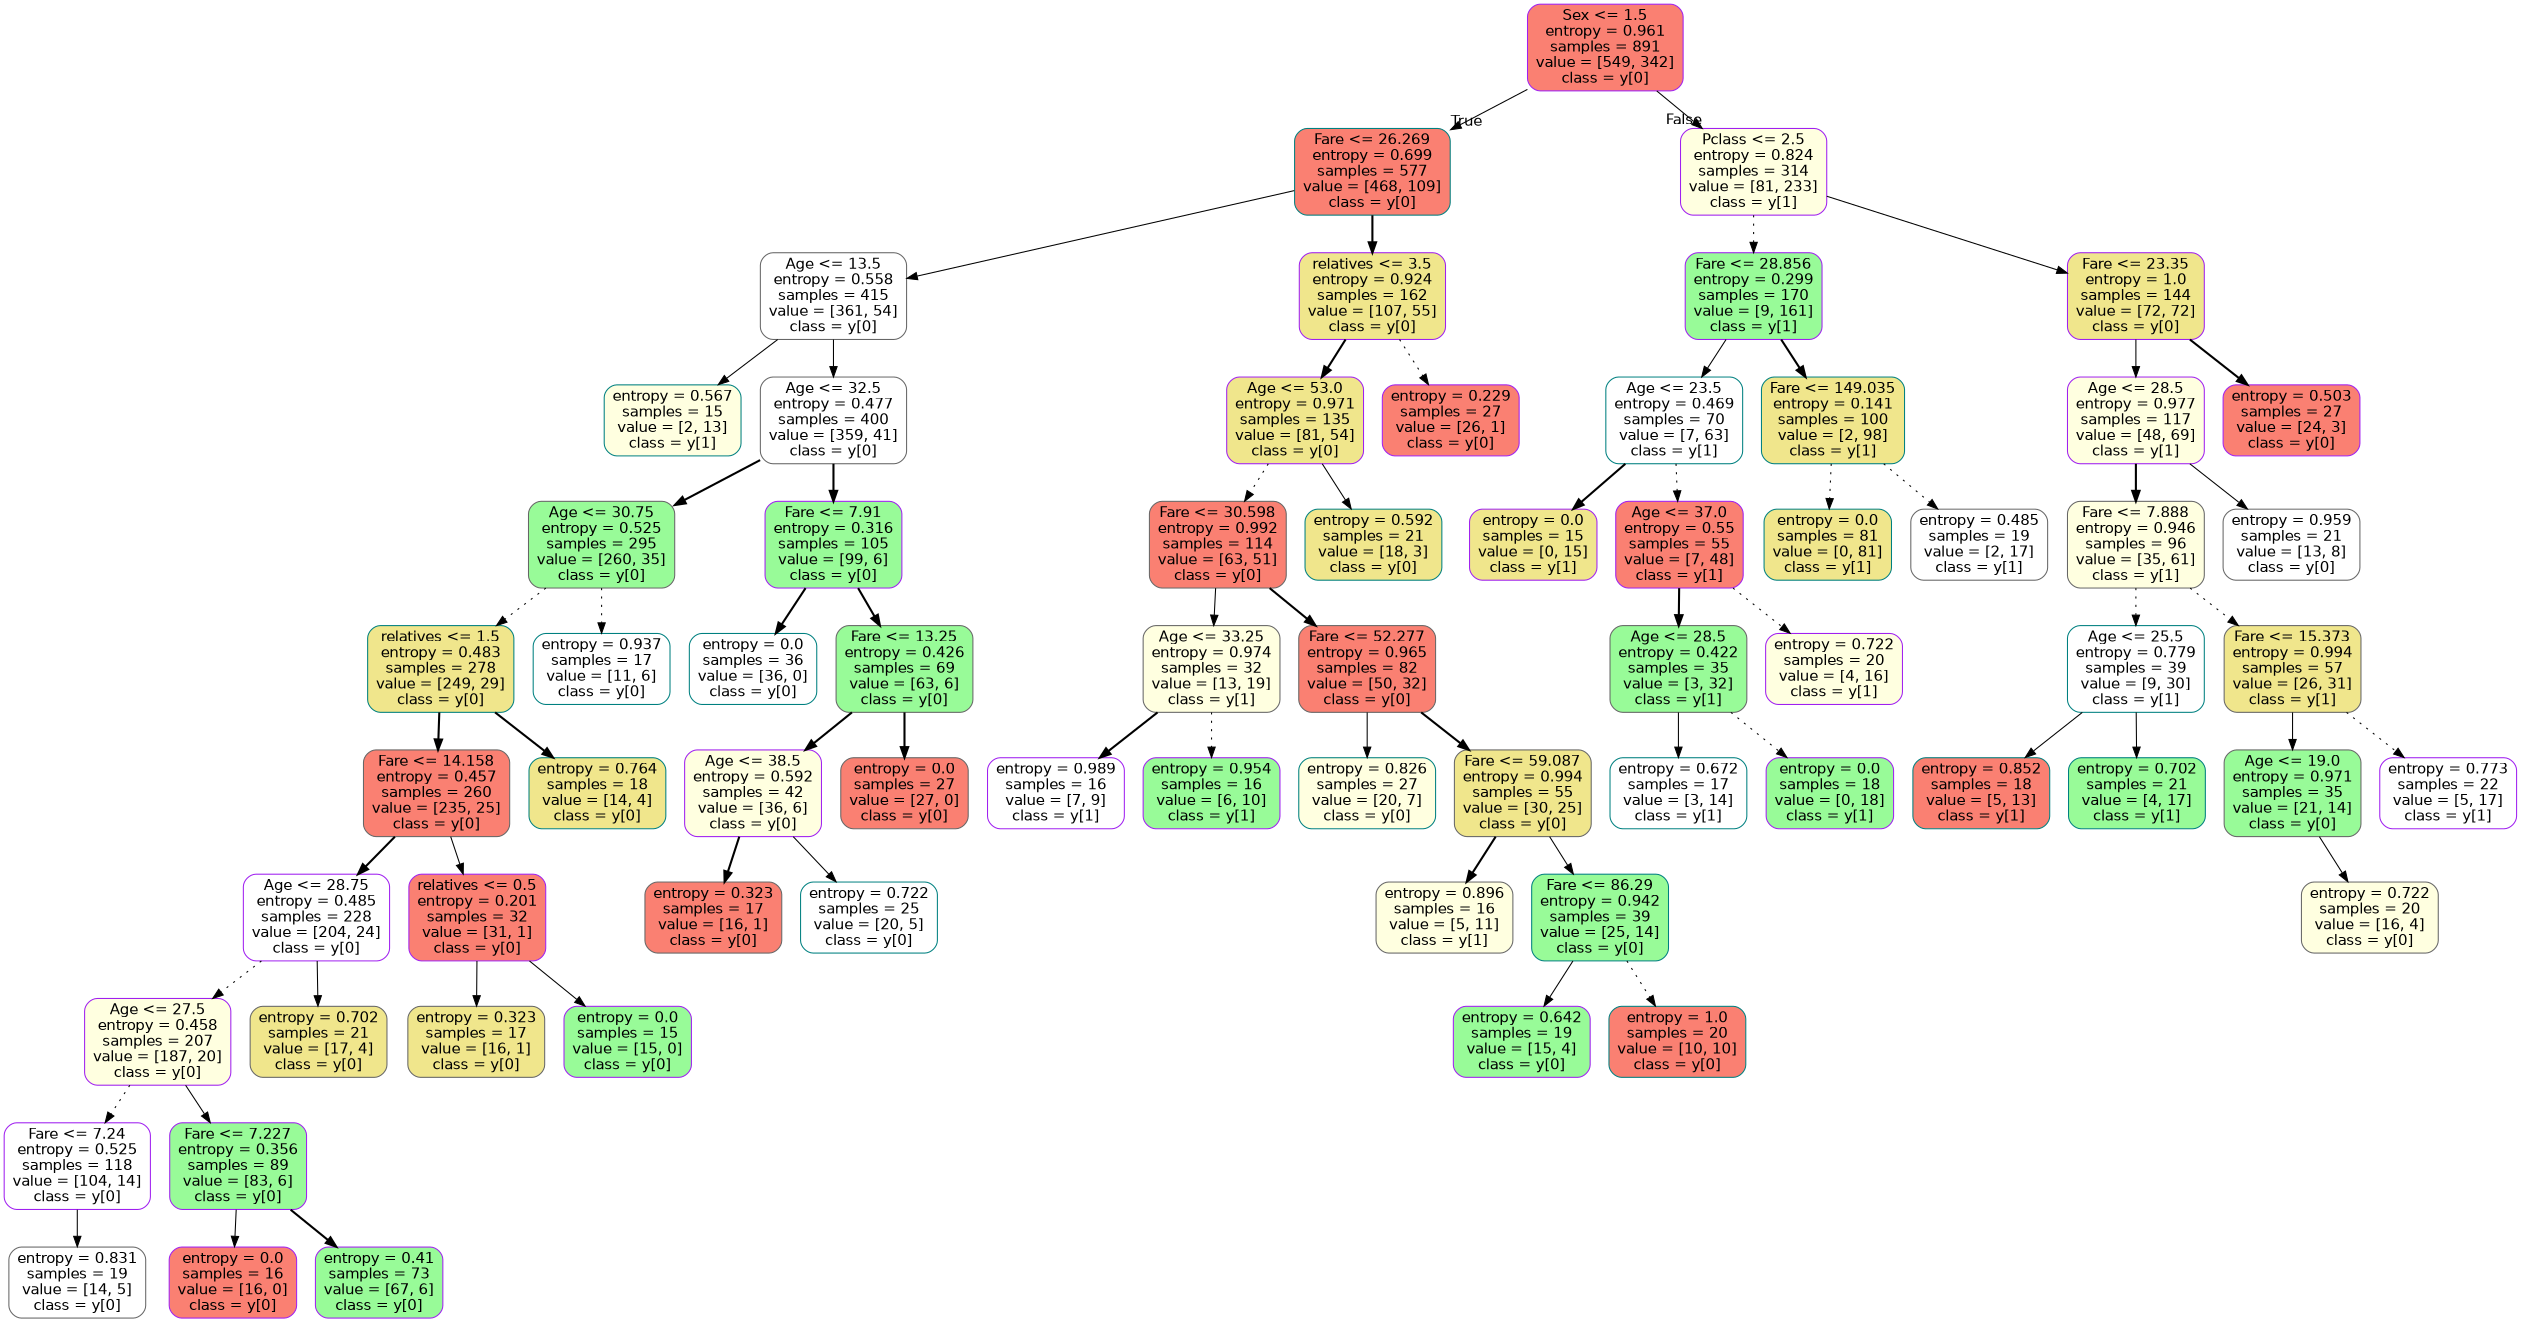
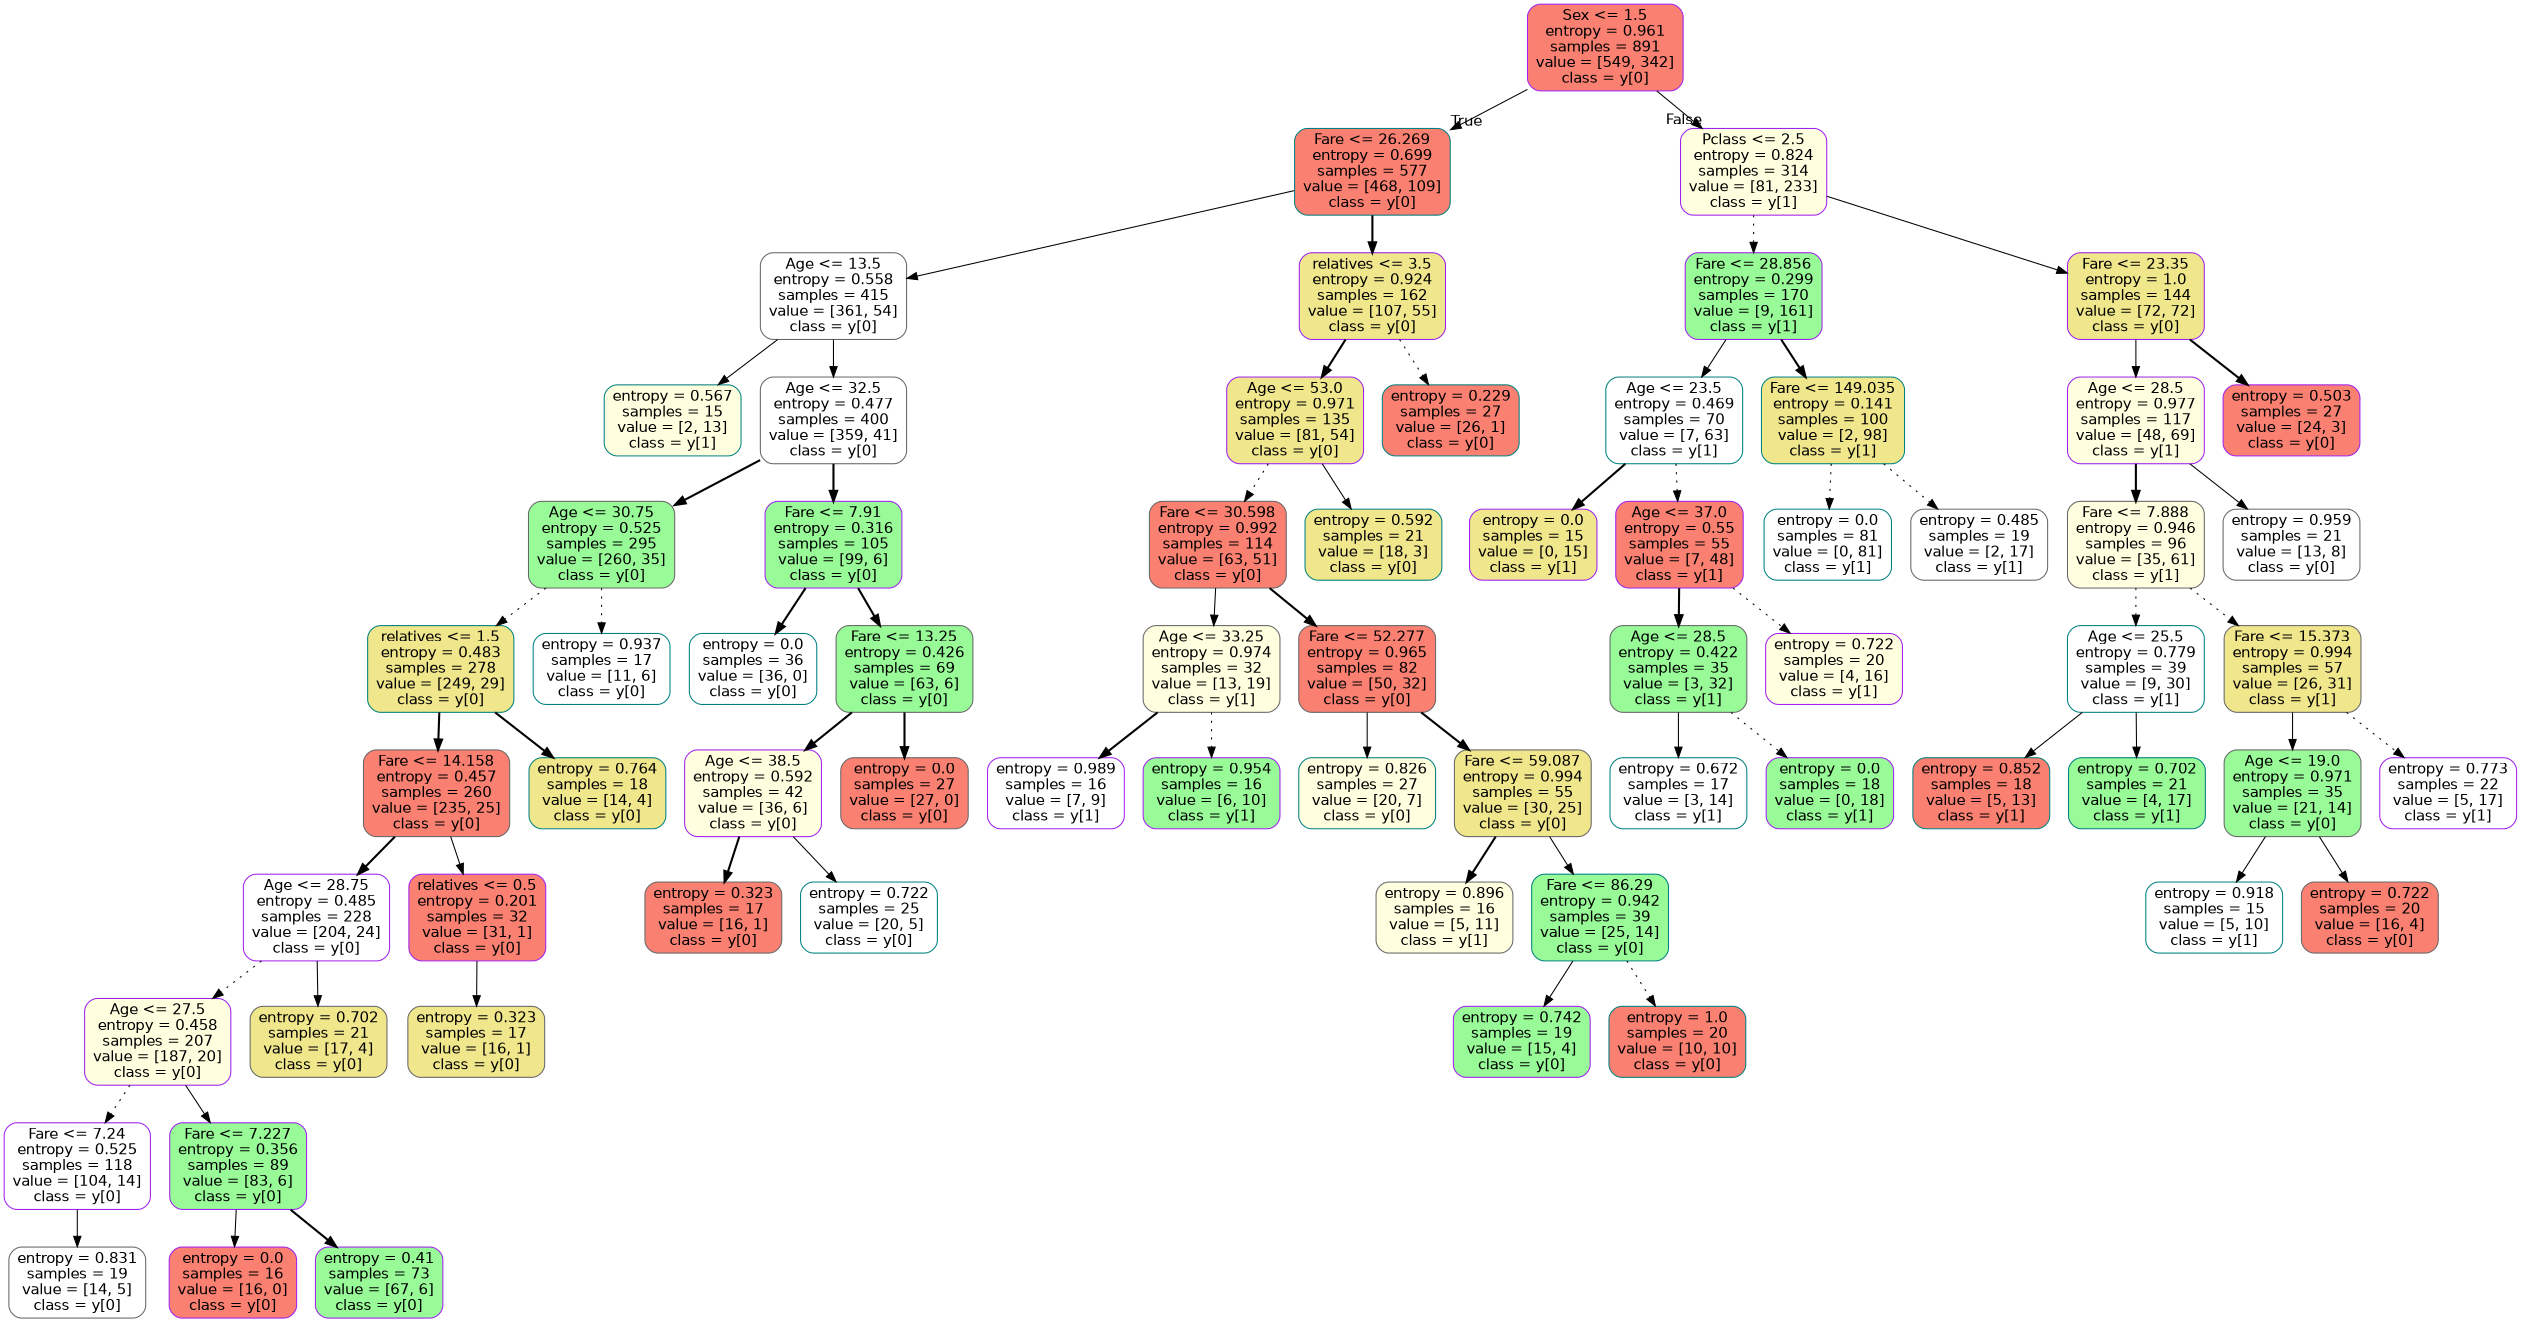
(1451, 420) -> (1451, 420)
(1828, 545) -> (1828, 545)
none -> (2214, 918)
(2370, 918) -> (2370, 918)
(628, 1042) -> none
(1522, 1042) -> (1522, 1042)
